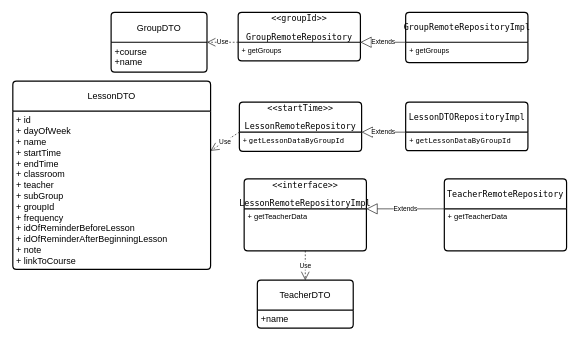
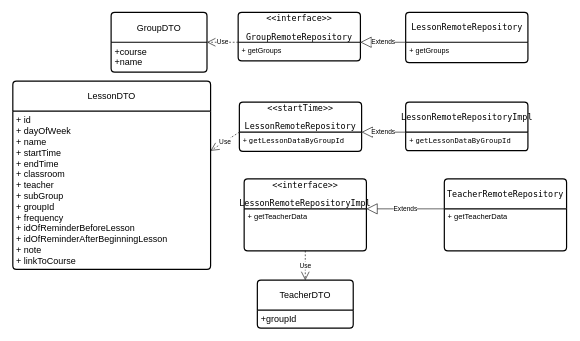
(299, 27) -> (299, 27)
(467, 27) -> (467, 27)
(467, 117) -> (467, 117)
(273, 320) -> (281, 320)
